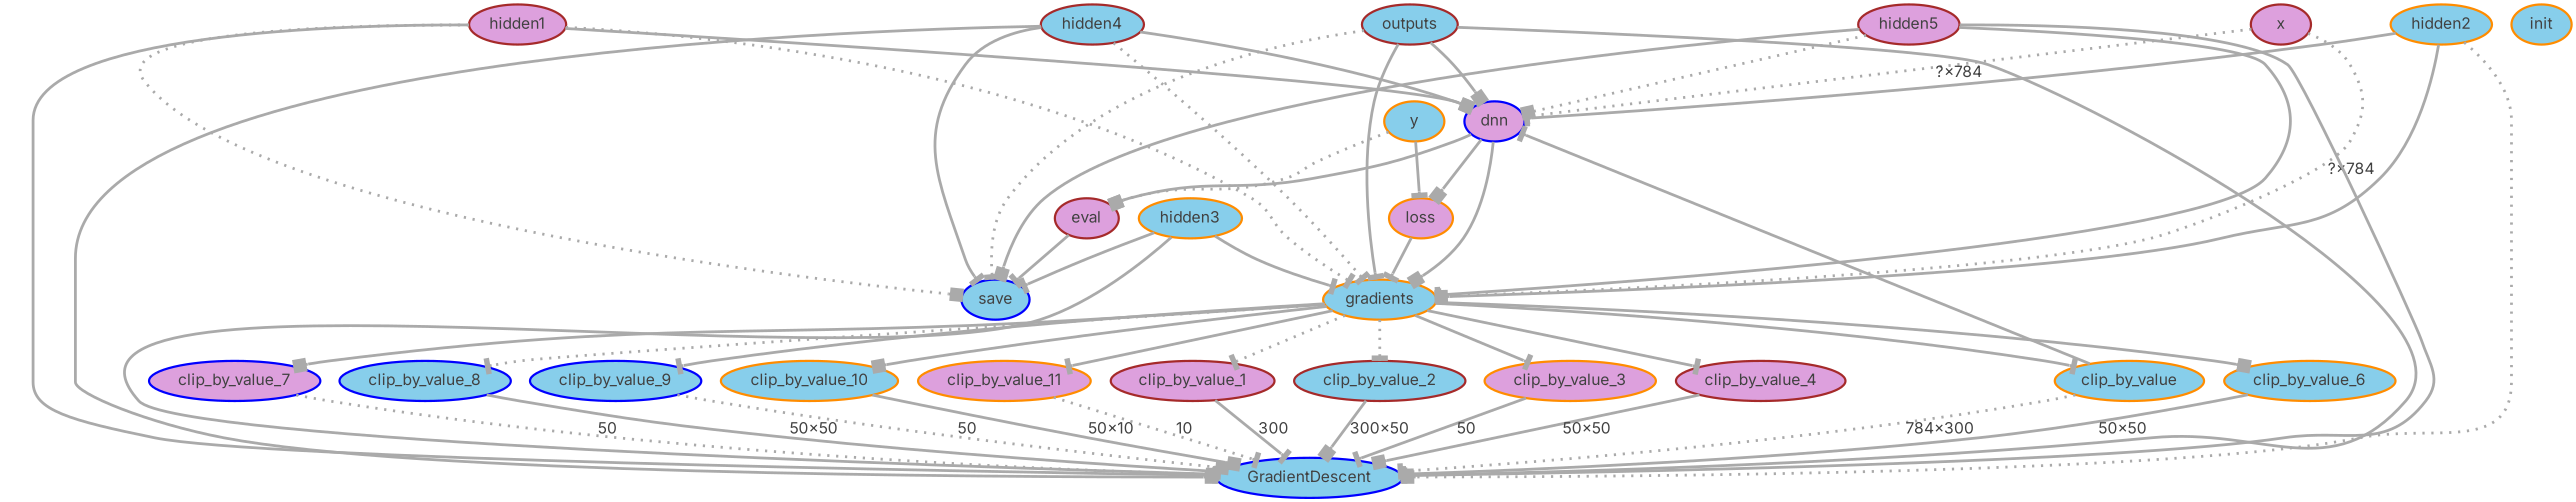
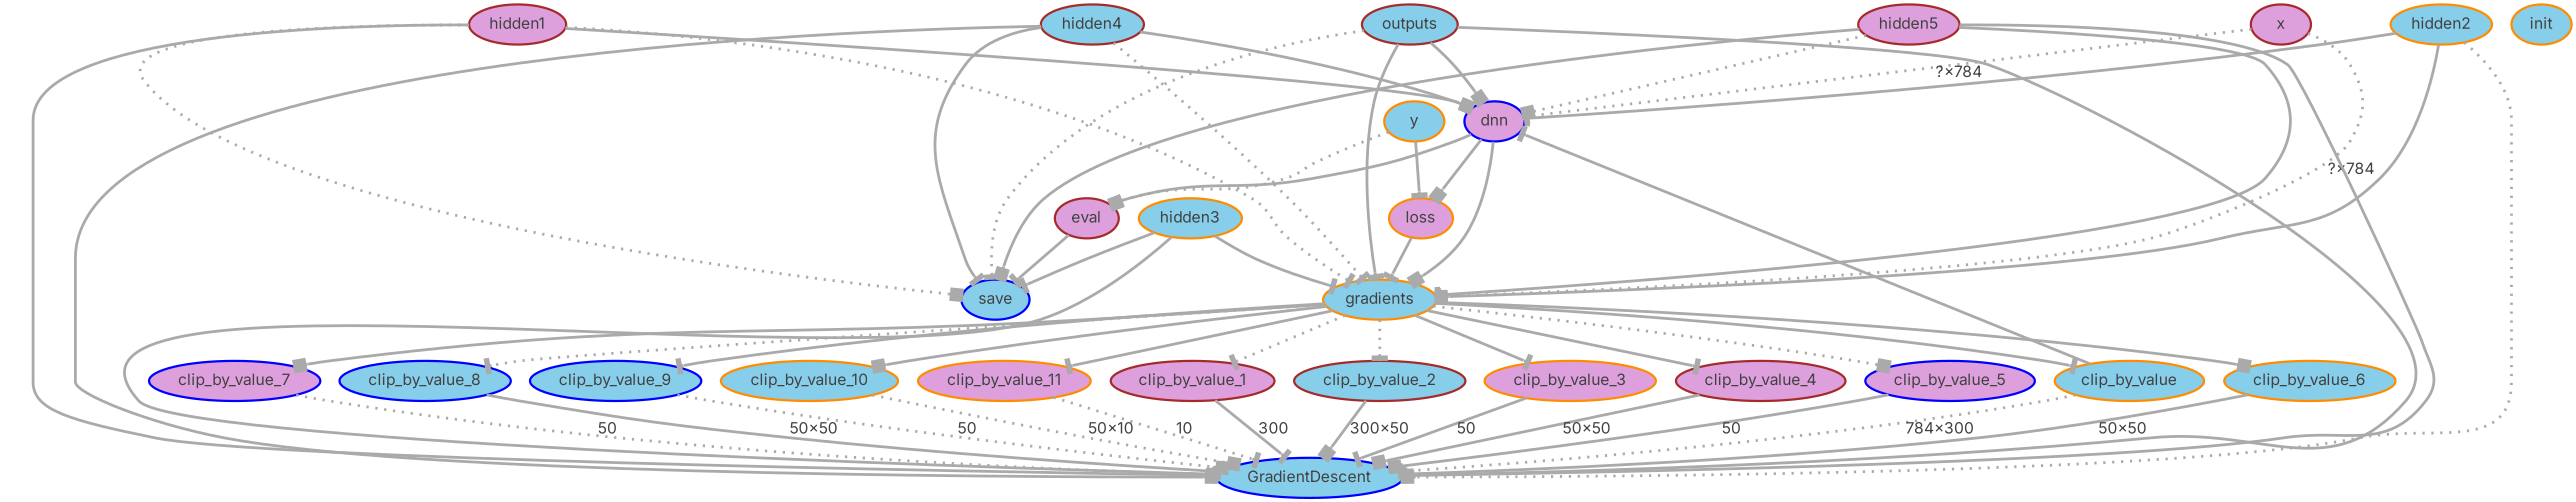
none -> (1950, 381)
(1049, 430) -> (1049, 430)
